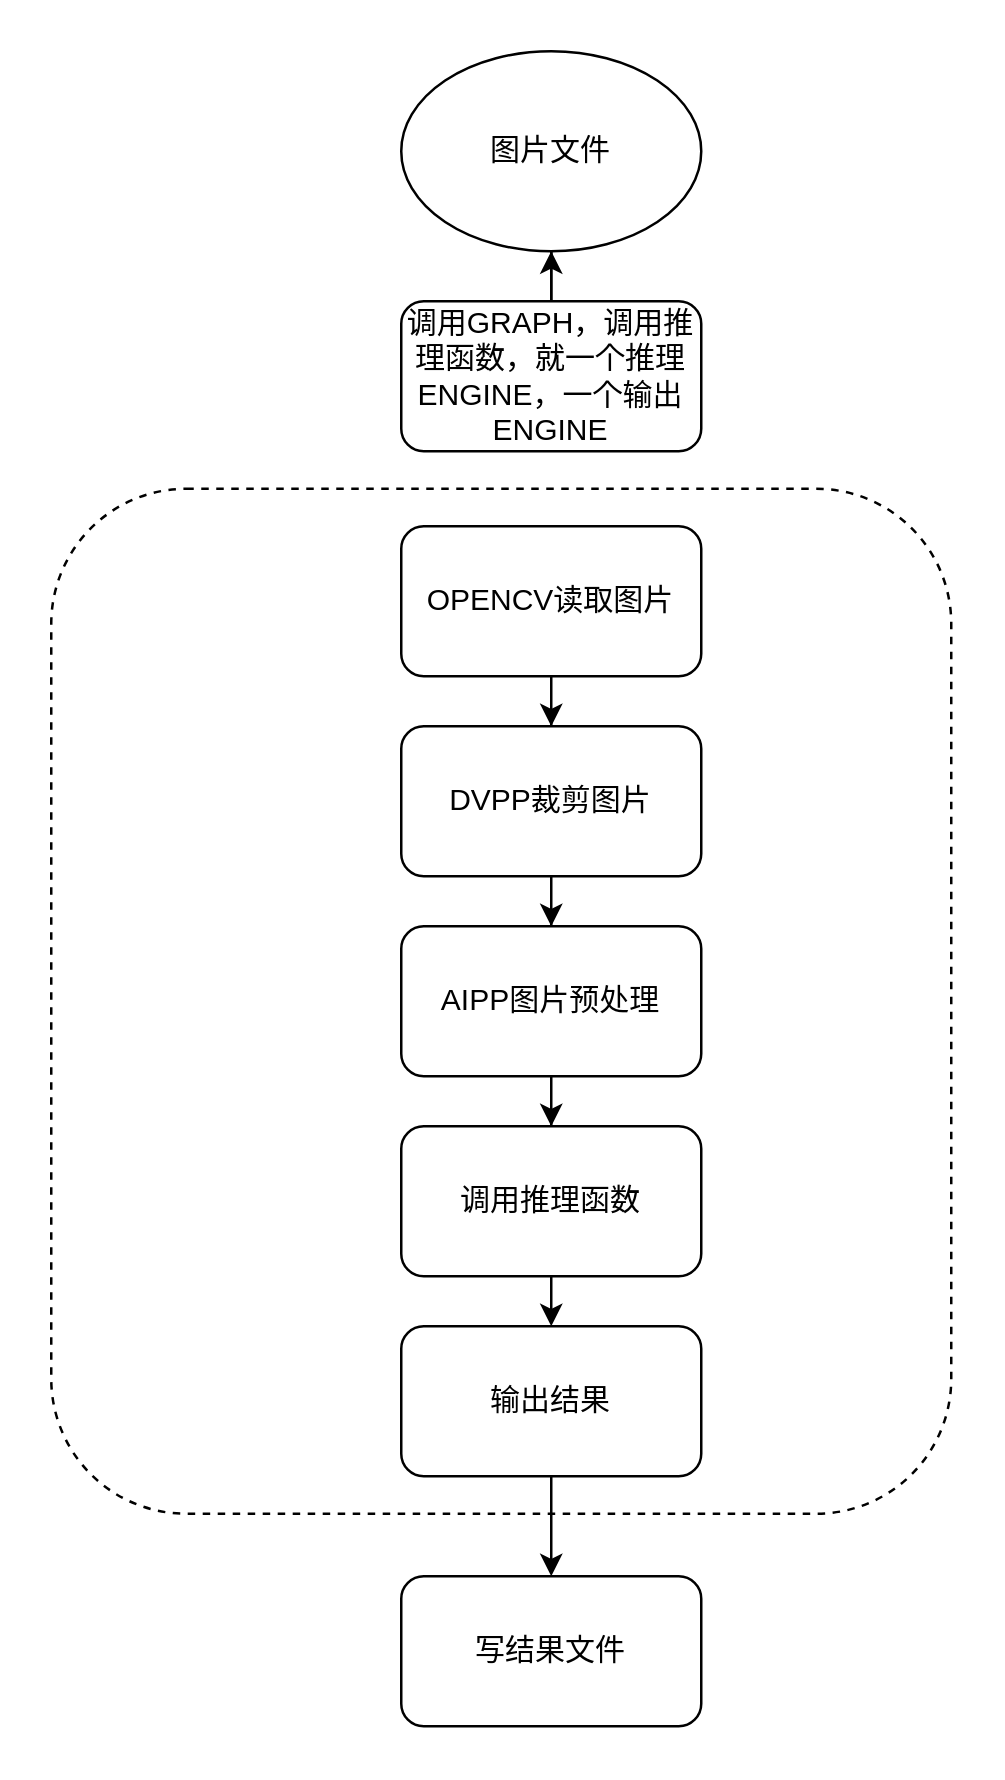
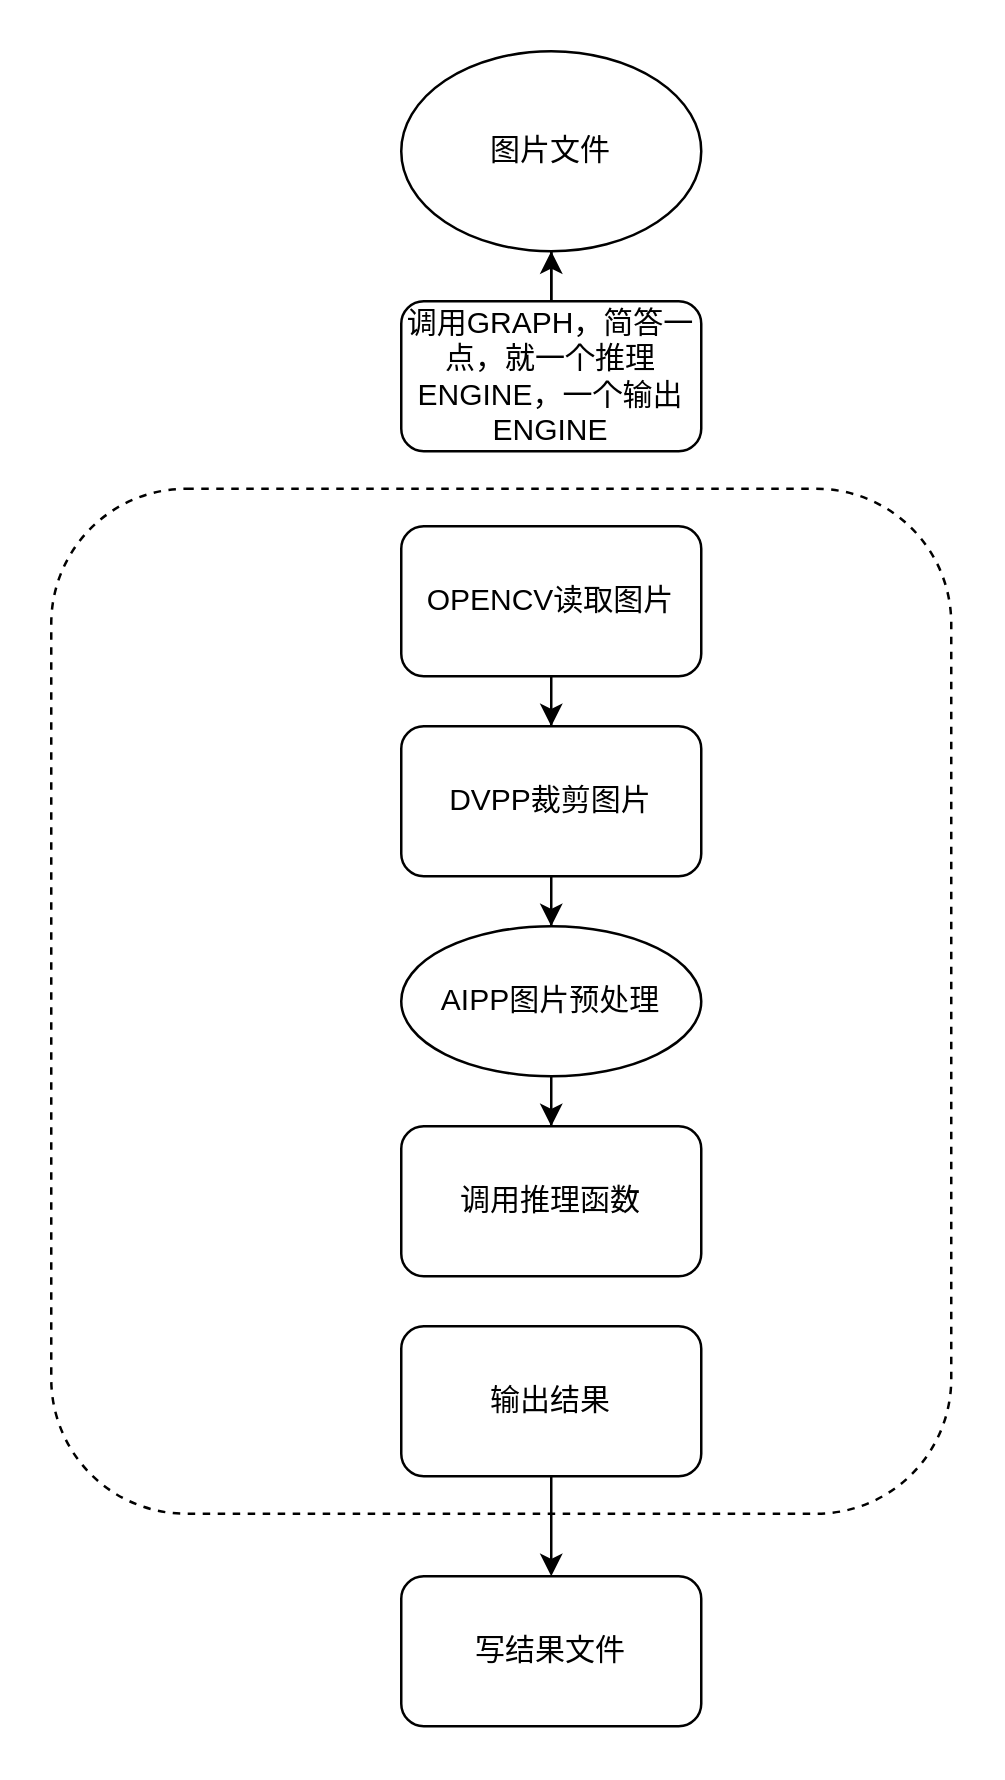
(551, 376) -> (551, 376)
(551, 1001) -> (551, 1001)
(551, 1293) -> none
